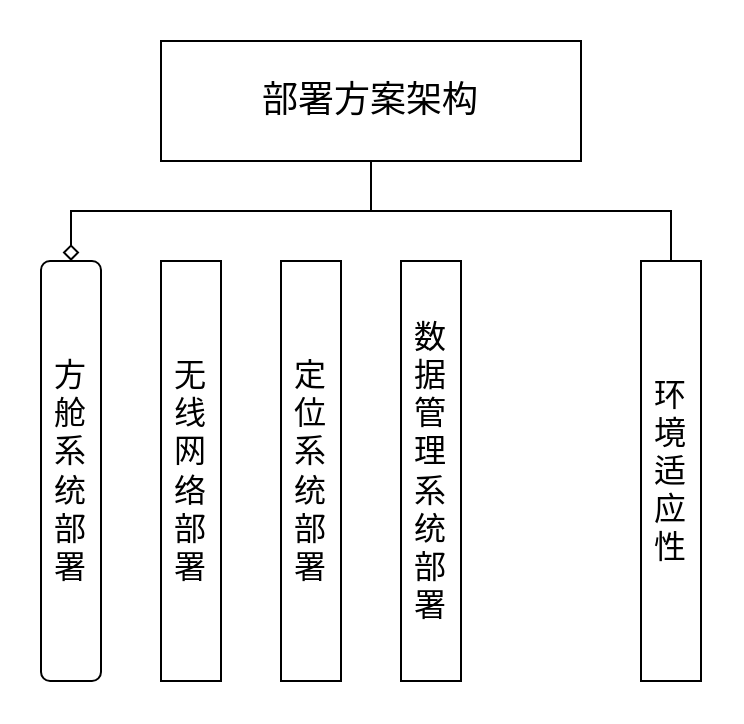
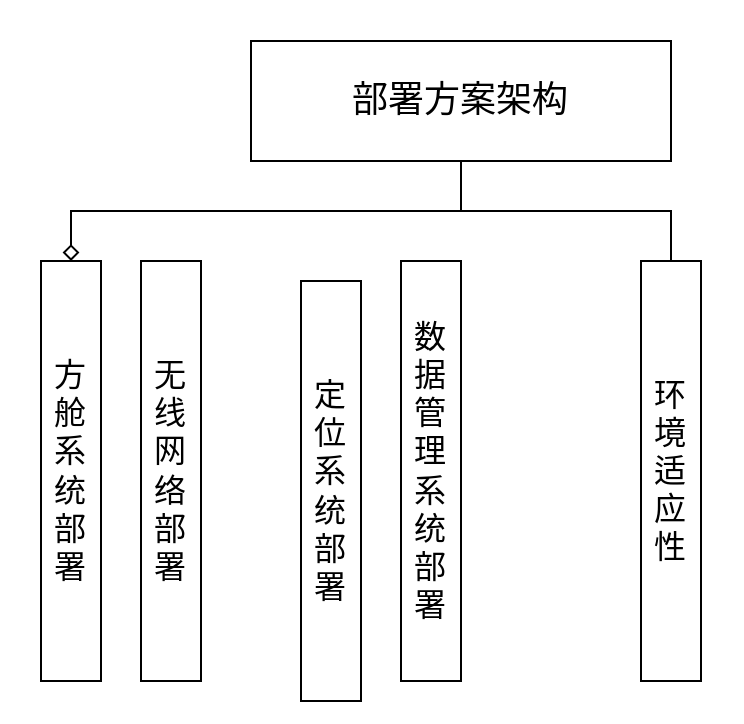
(371, 101) -> (461, 101)
(71, 471) -> (71, 471)
(191, 471) -> (171, 471)
(311, 471) -> (331, 491)
